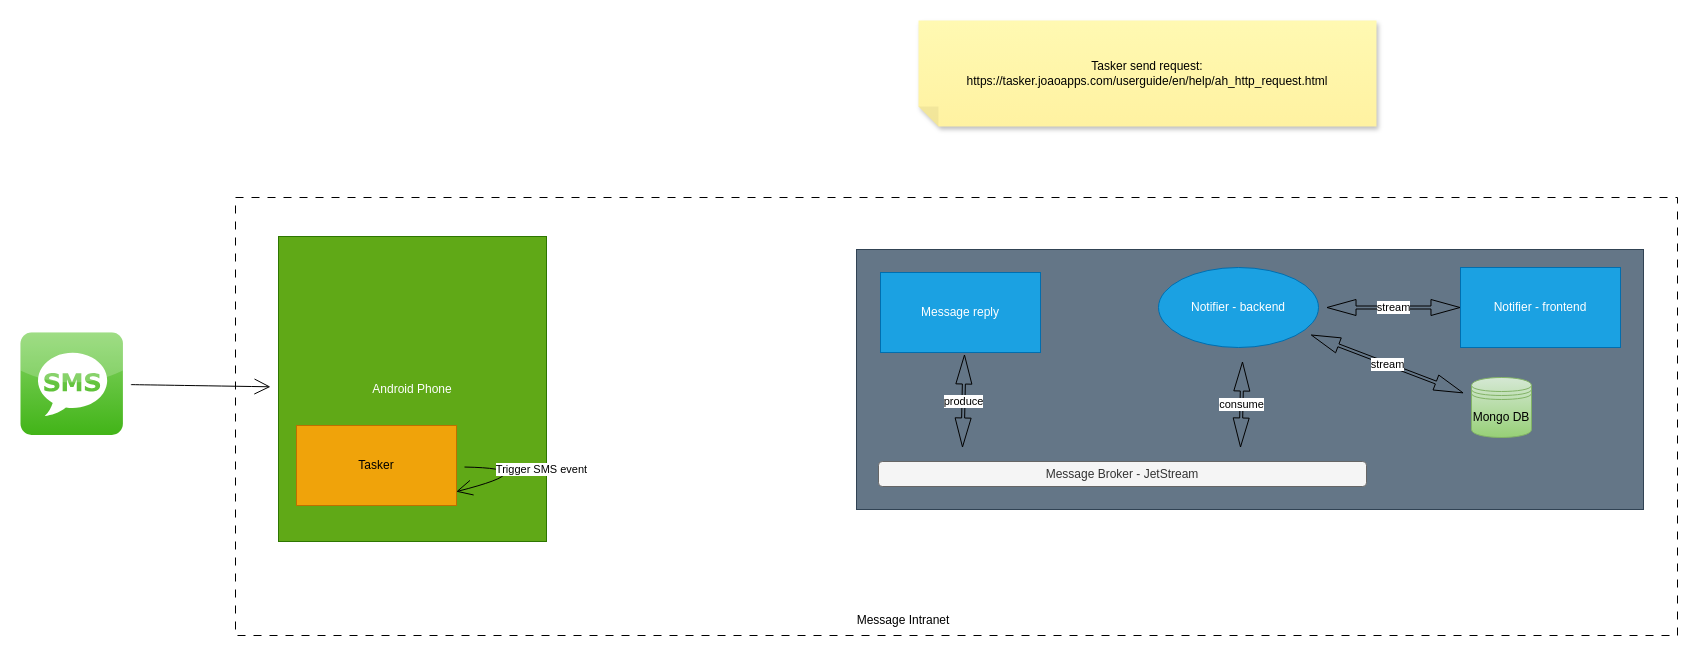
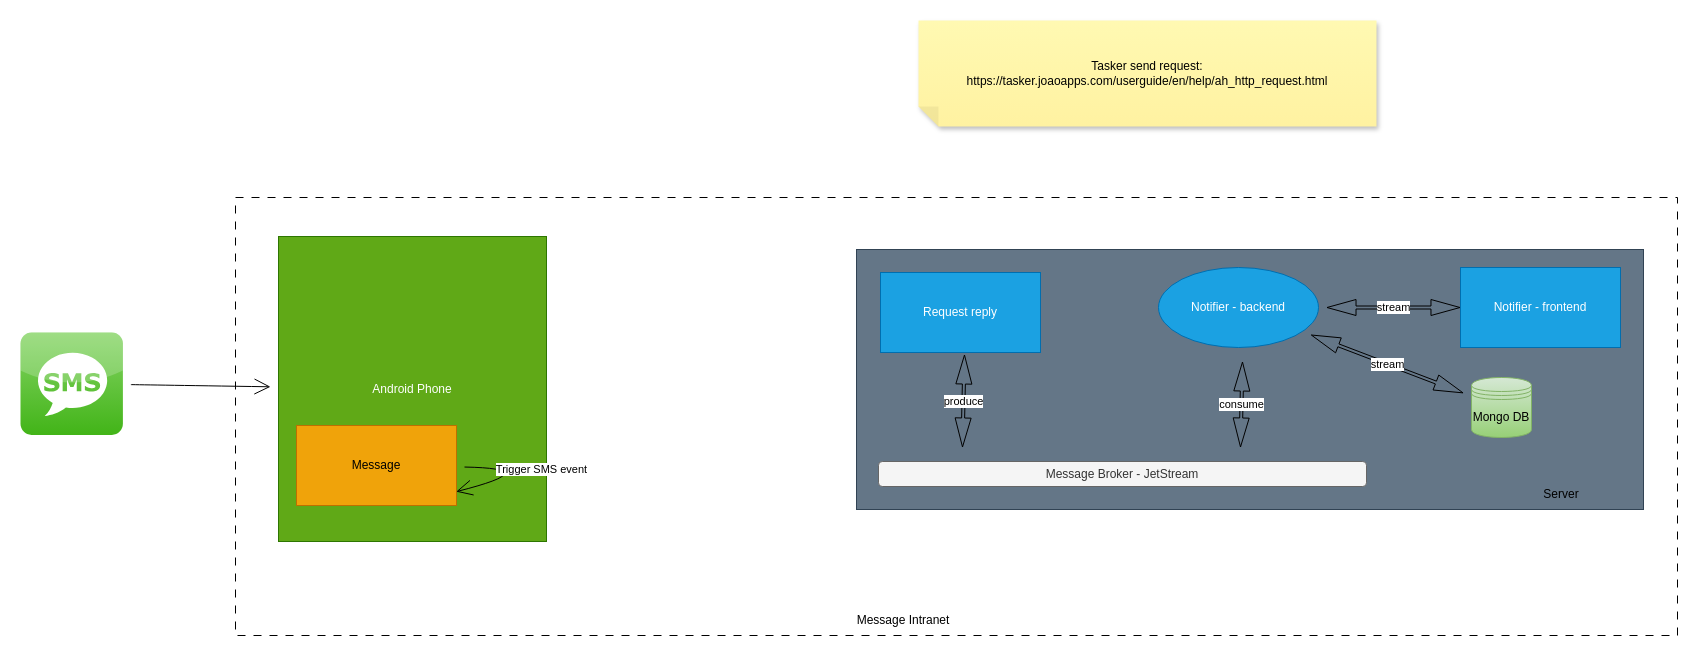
(961, 313) -> (961, 313)
(377, 466) -> (377, 466)
none -> (1562, 495)
